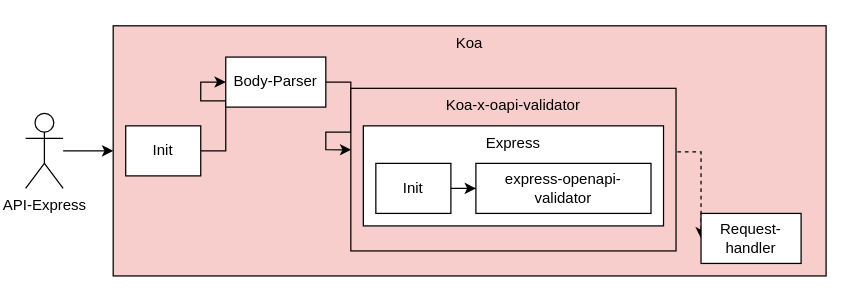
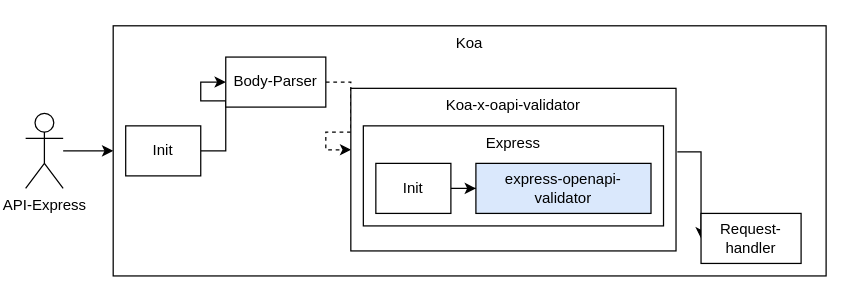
(469, 43) -> (469, 43)
(513, 106) -> (513, 106)
(326, 138) -> (326, 138)
(701, 171) -> (701, 171)
(563, 188) -> (563, 188)
